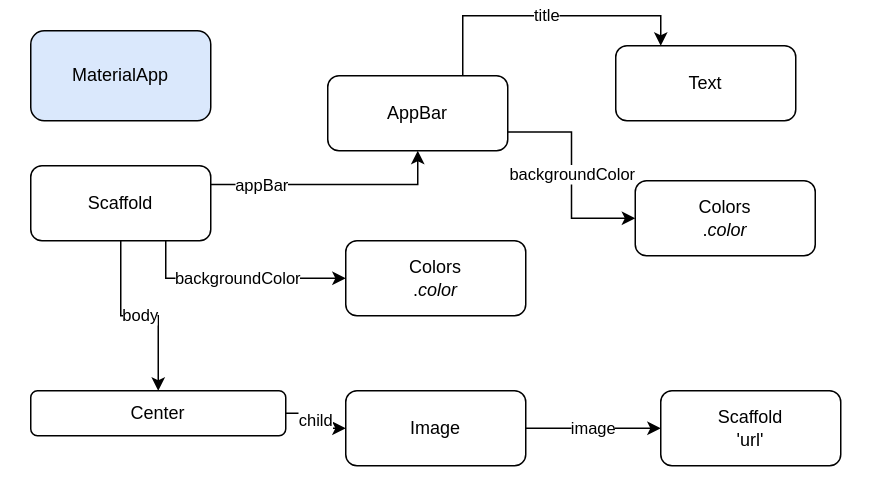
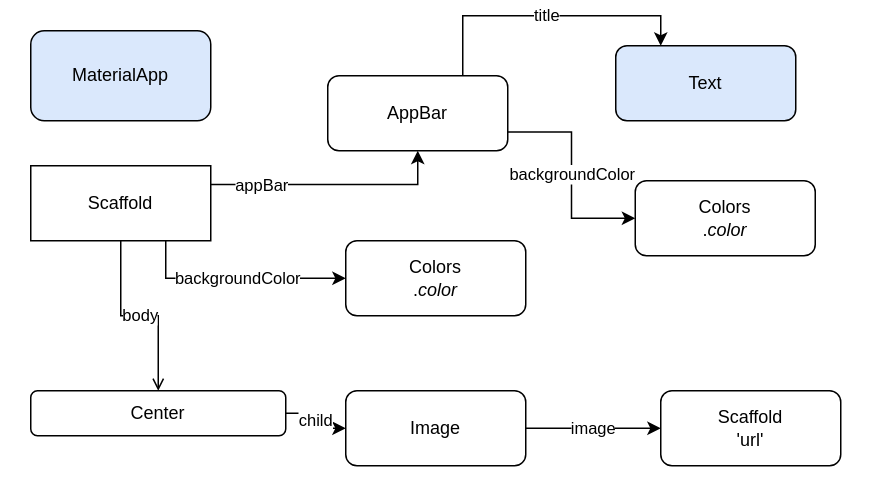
(706, 83) -> (706, 83)
(121, 203) -> (121, 203)
(158, 379) -> (158, 381)
